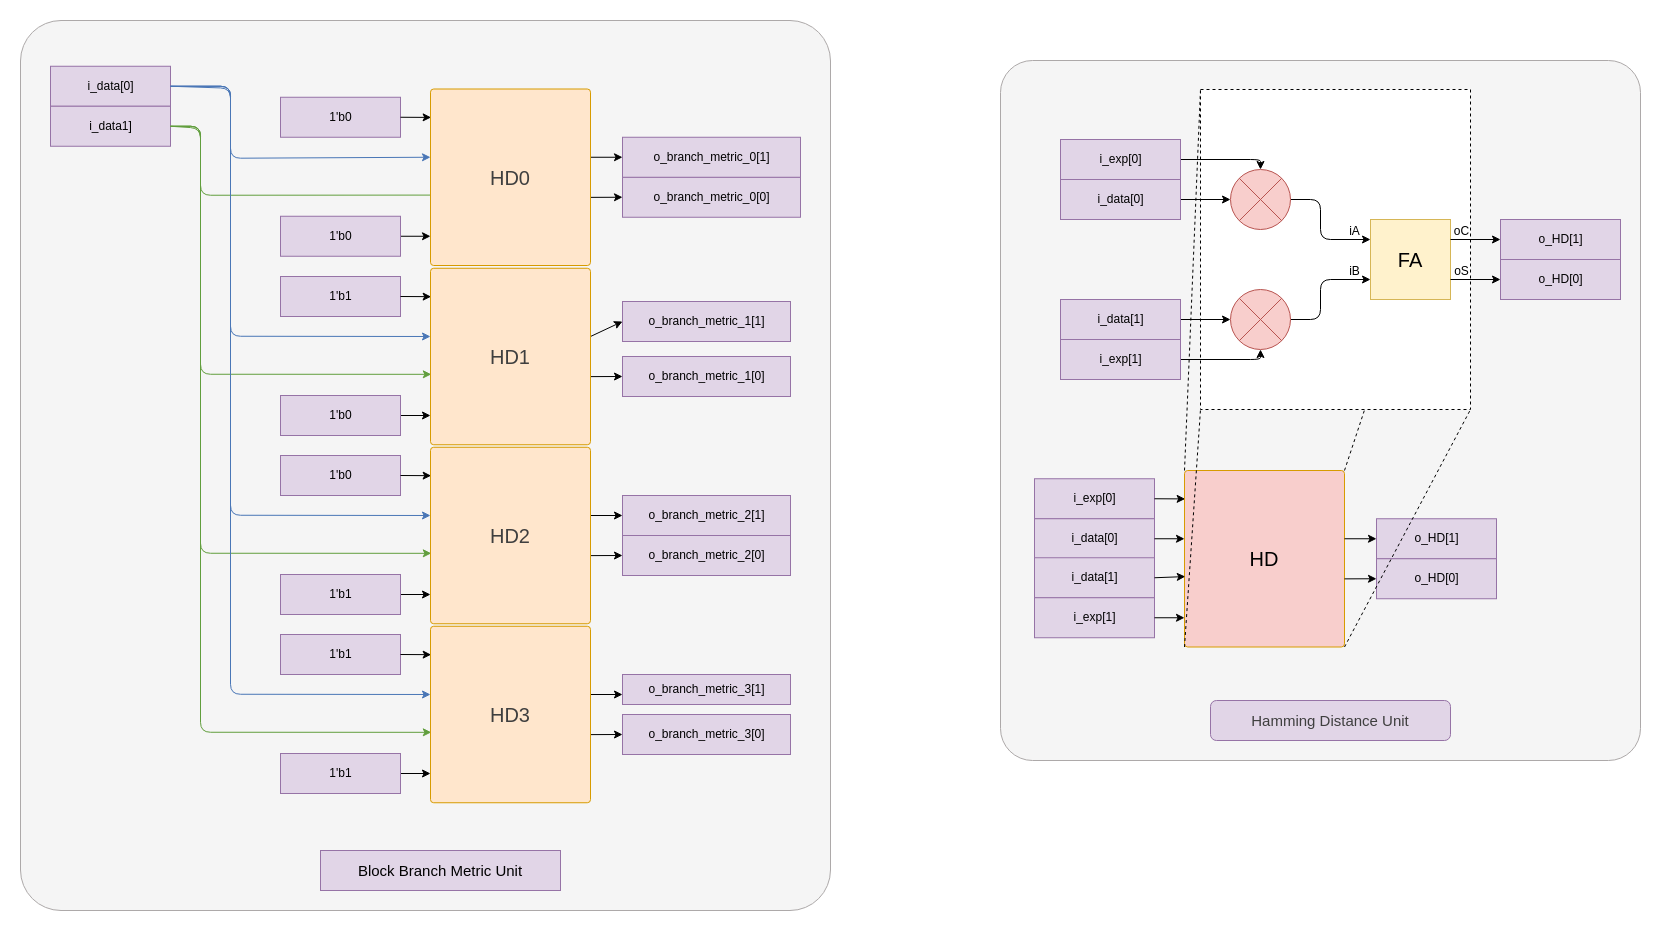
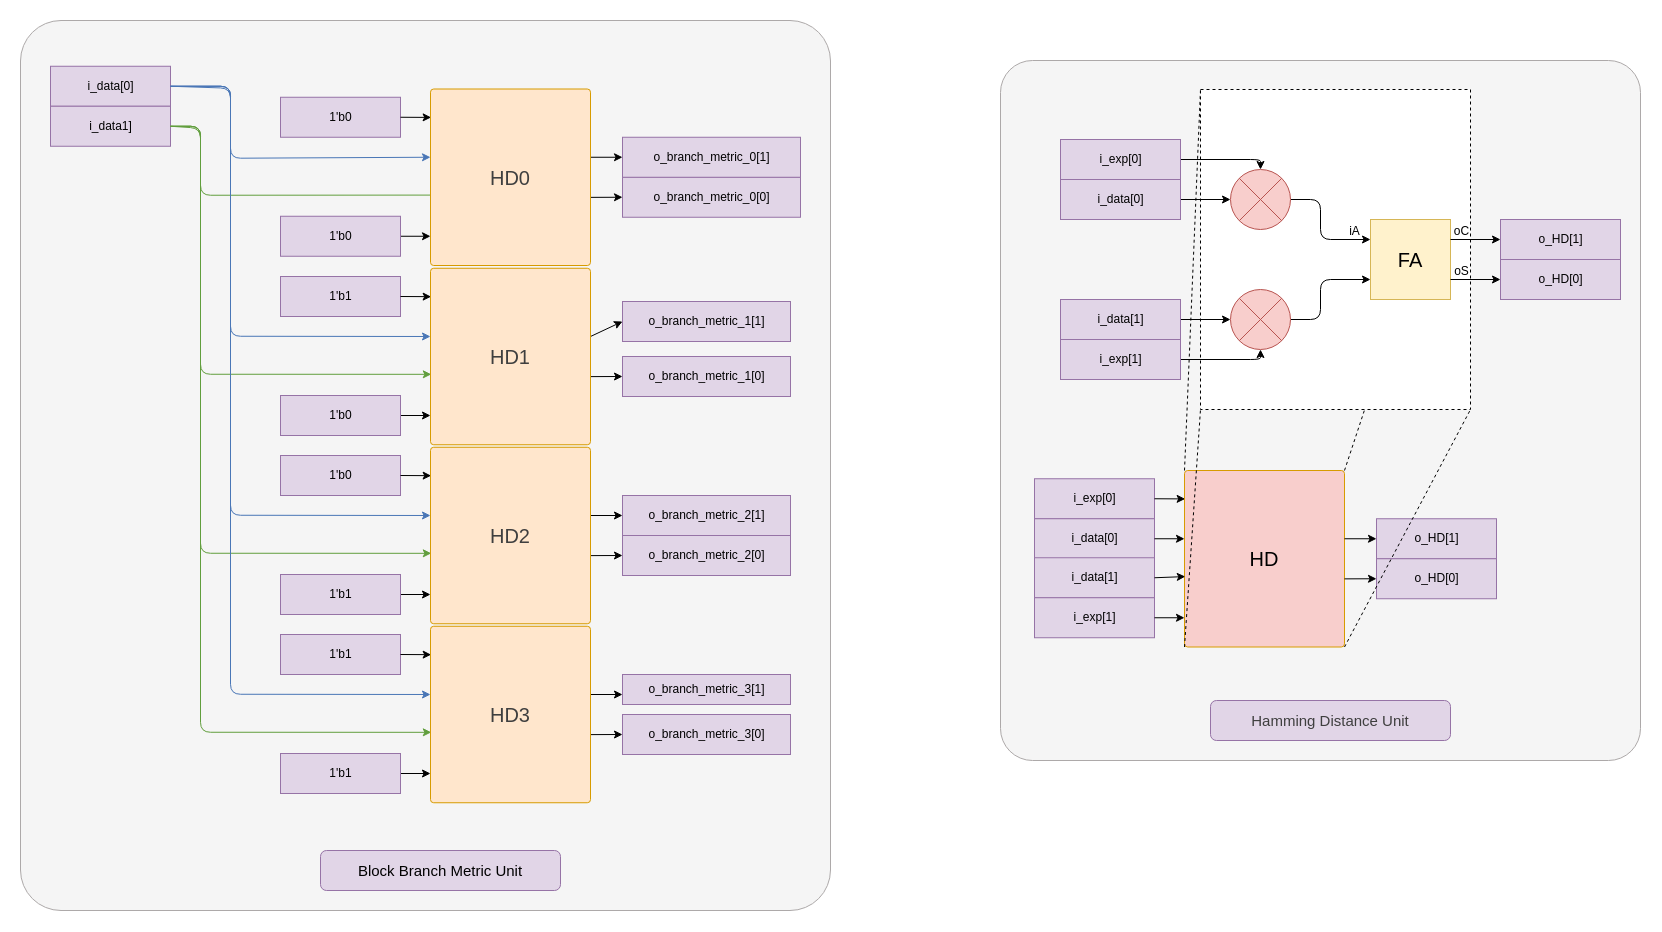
(1355, 272) -> none
(441, 871) -> (441, 871)
